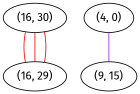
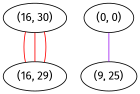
(109, 18) -> (109, 18)
(109, 76) -> (109, 76)
